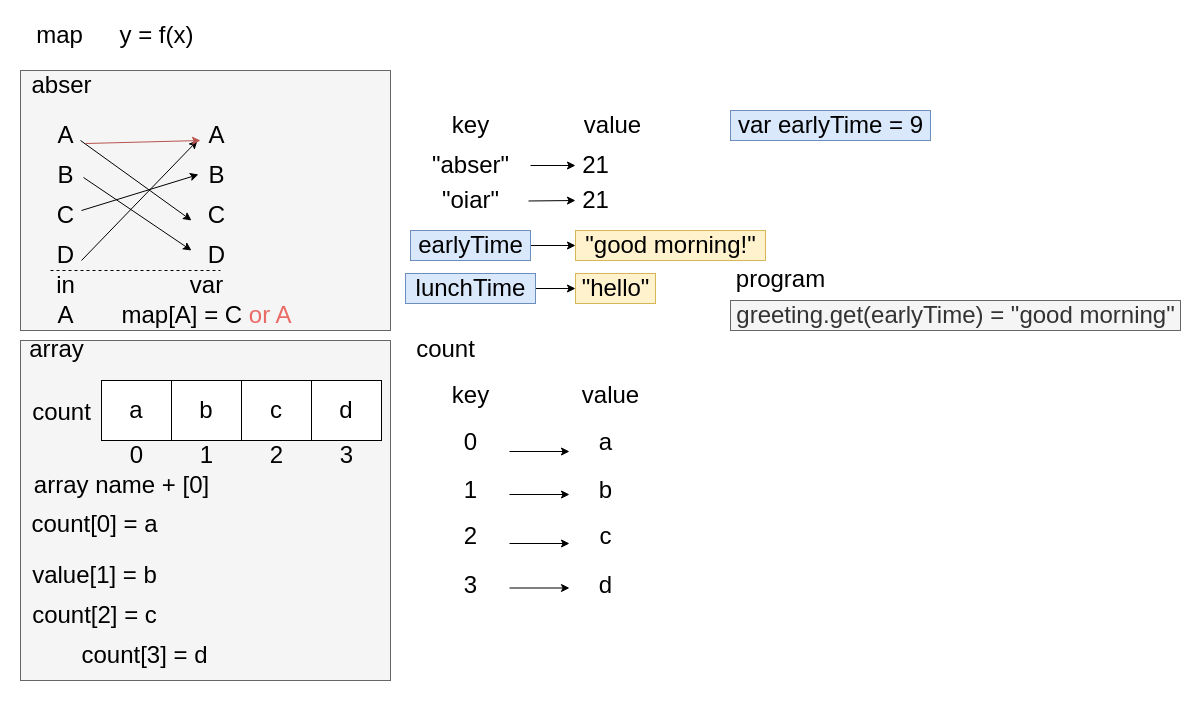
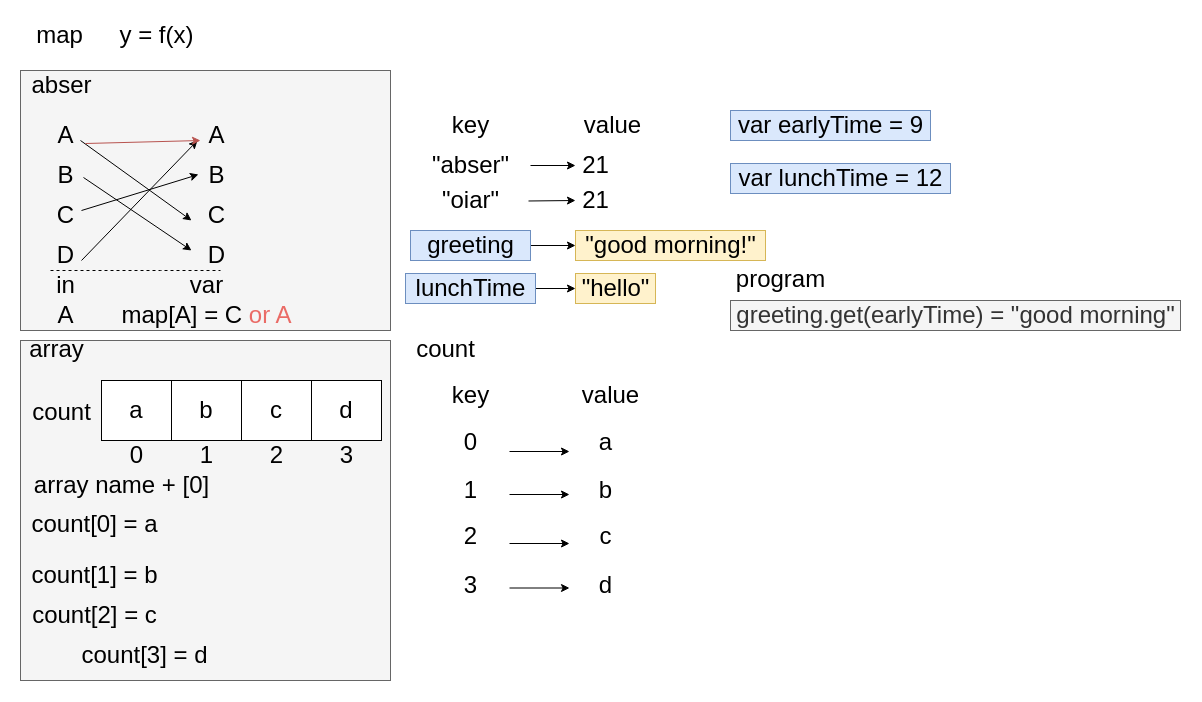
none -> (841, 179)
(471, 246) -> (471, 246)
(95, 576) -> (95, 576)
